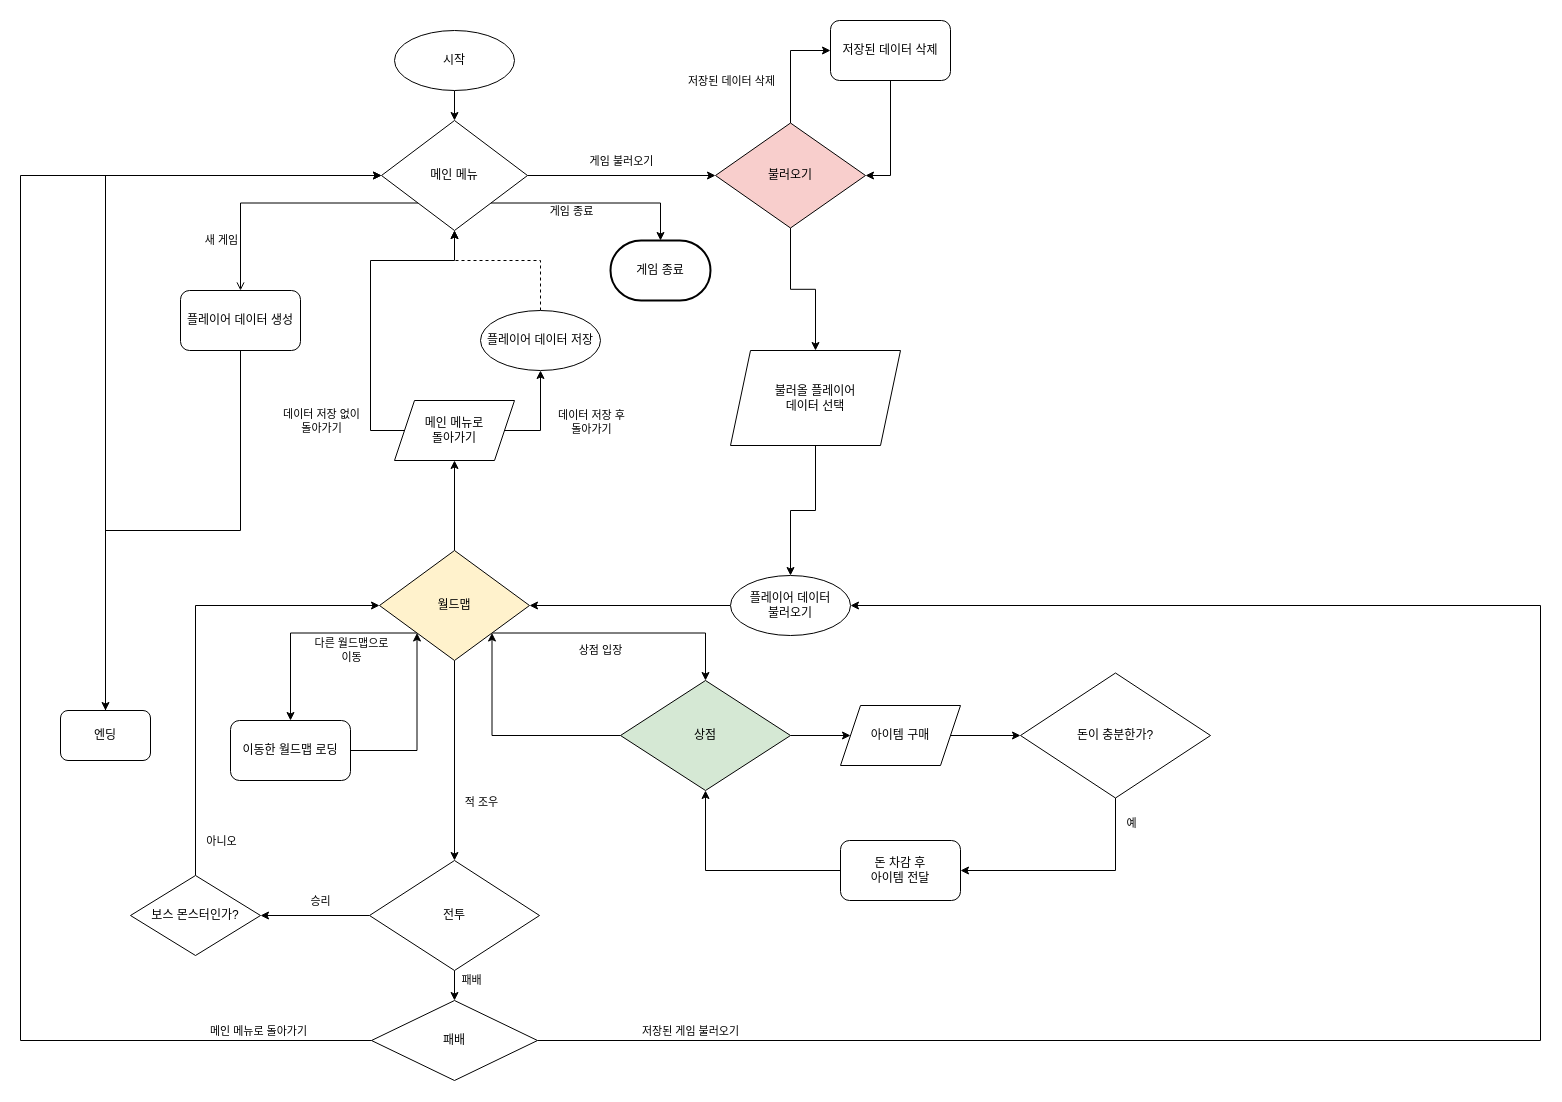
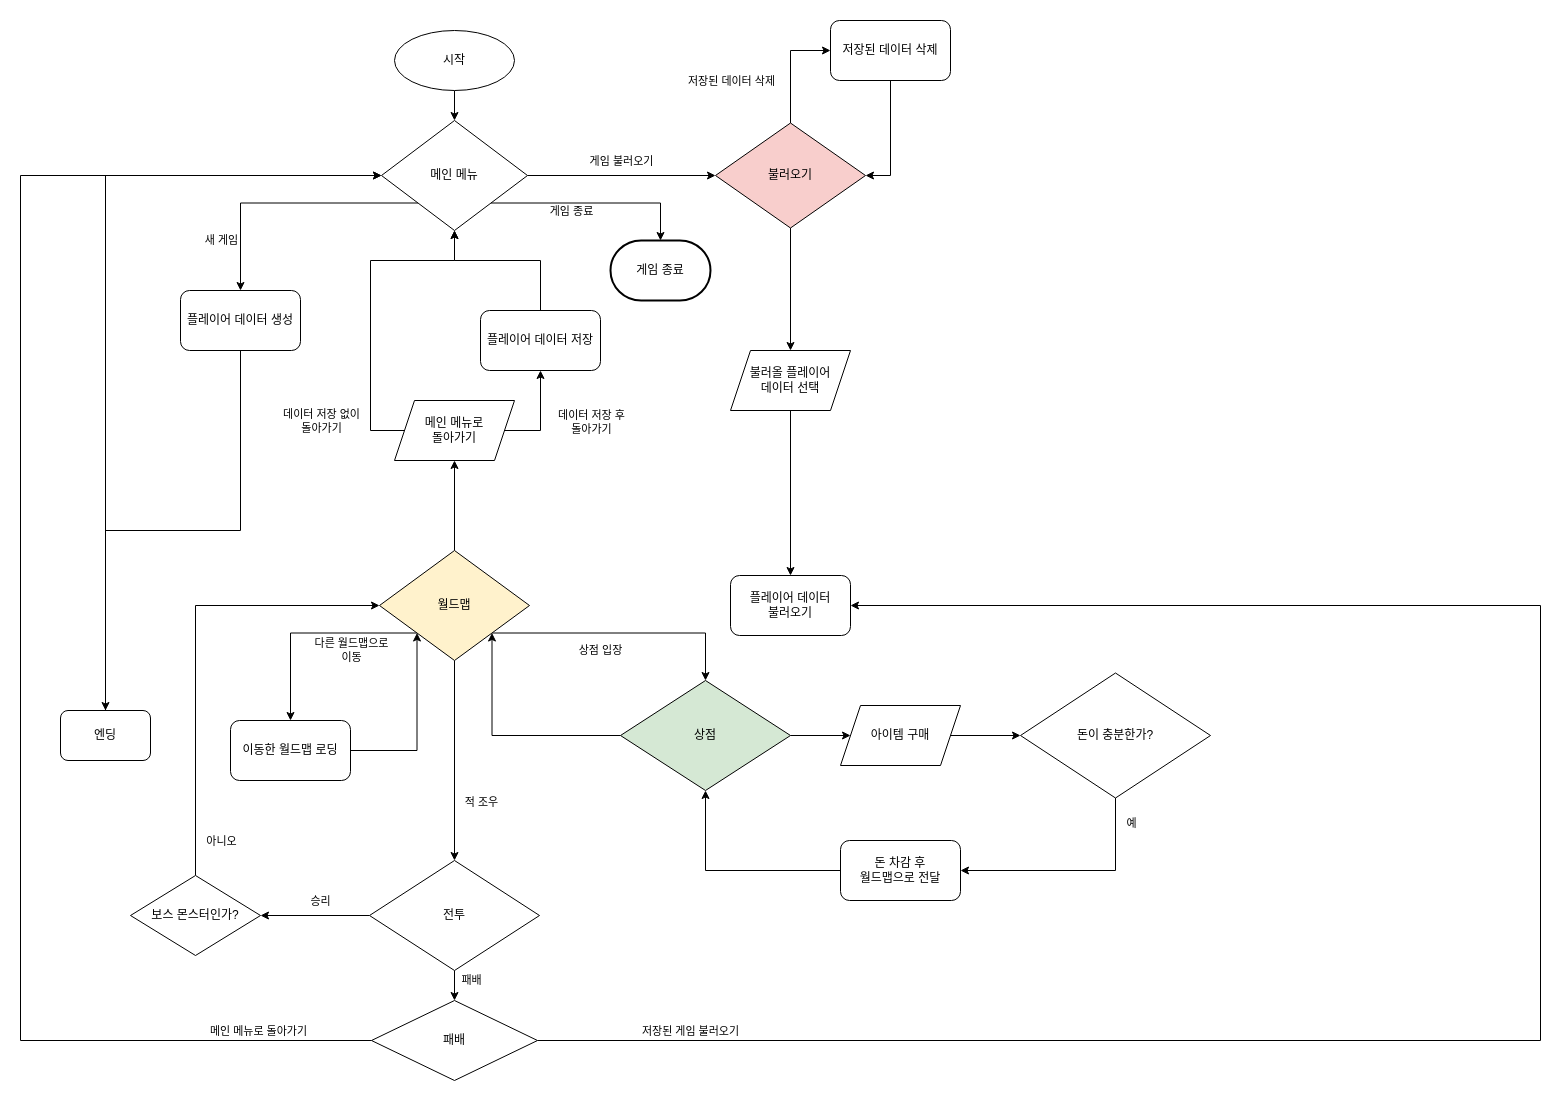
(523, 261) -> (523, 261)
(241, 284) -> (241, 282)
(541, 341) -> (541, 341)
(816, 398) -> (791, 381)
(633, 606) -> none
(791, 606) -> (791, 606)
(901, 871) -> (901, 871)
